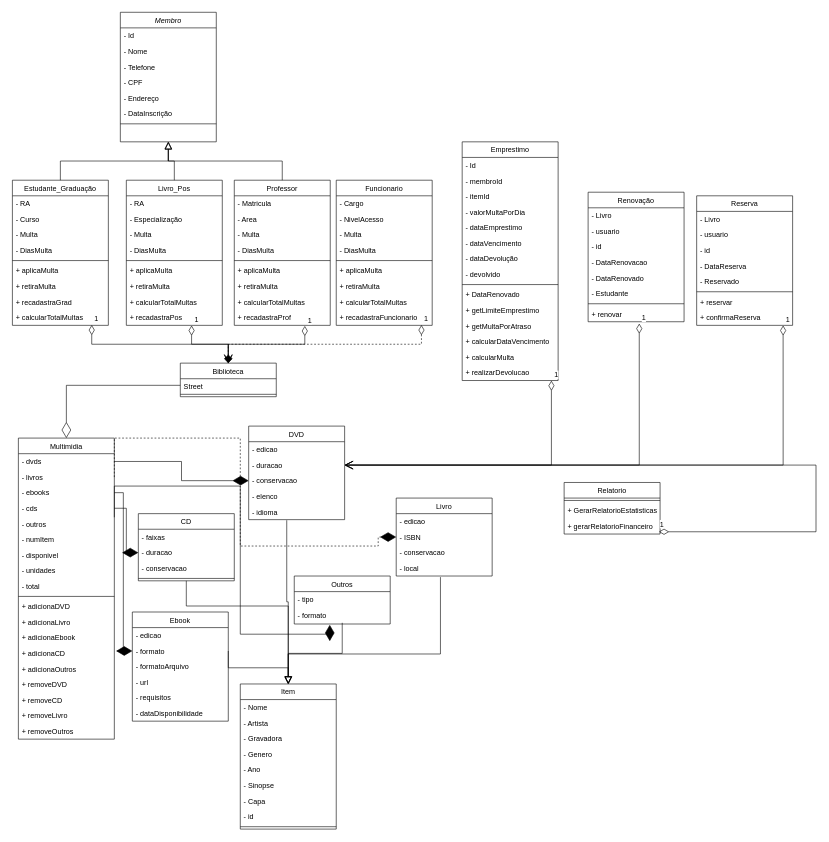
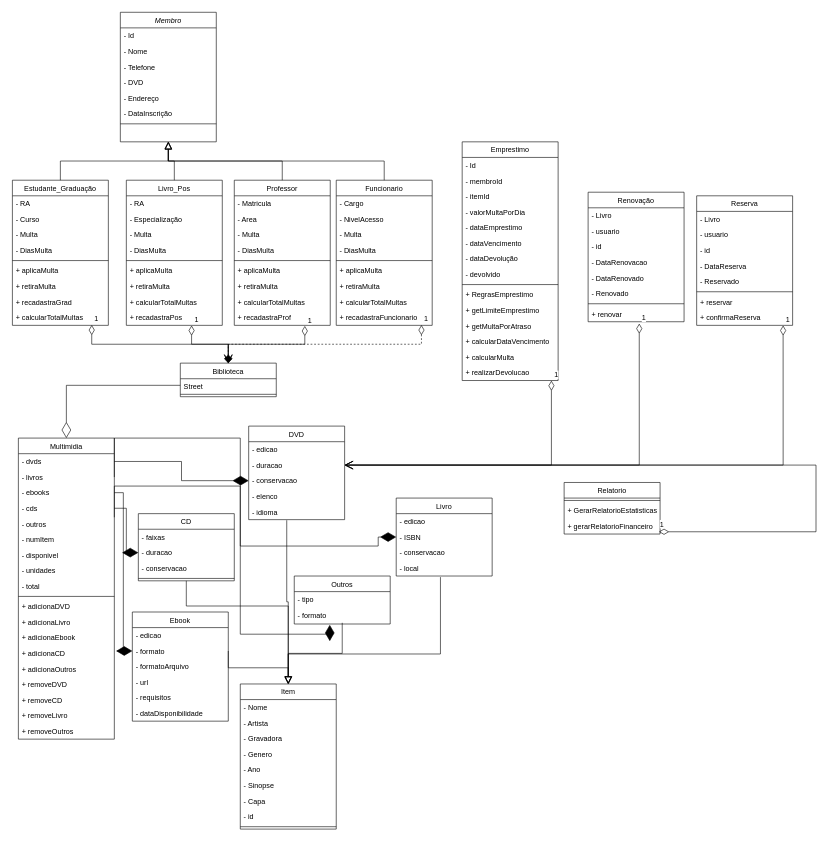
(133, 83) -> (133, 83)
none -> (344, 161)
(613, 294) -> (611, 294)
(493, 295) -> (500, 295)
(189, 438) -> (189, 438)
